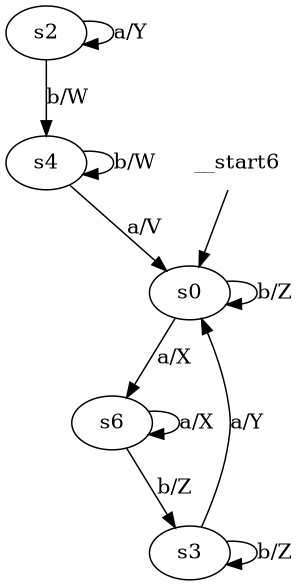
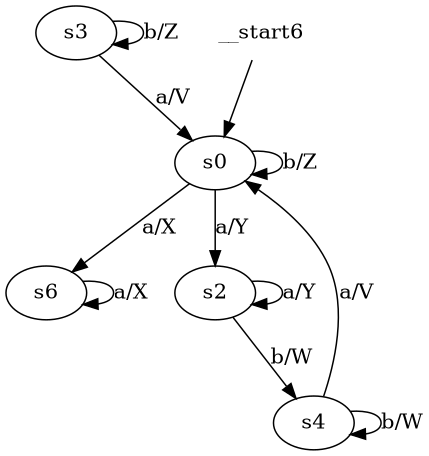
none -> (215, 220)
(247, 423) -> (173, 98)
(147, 481) -> none
